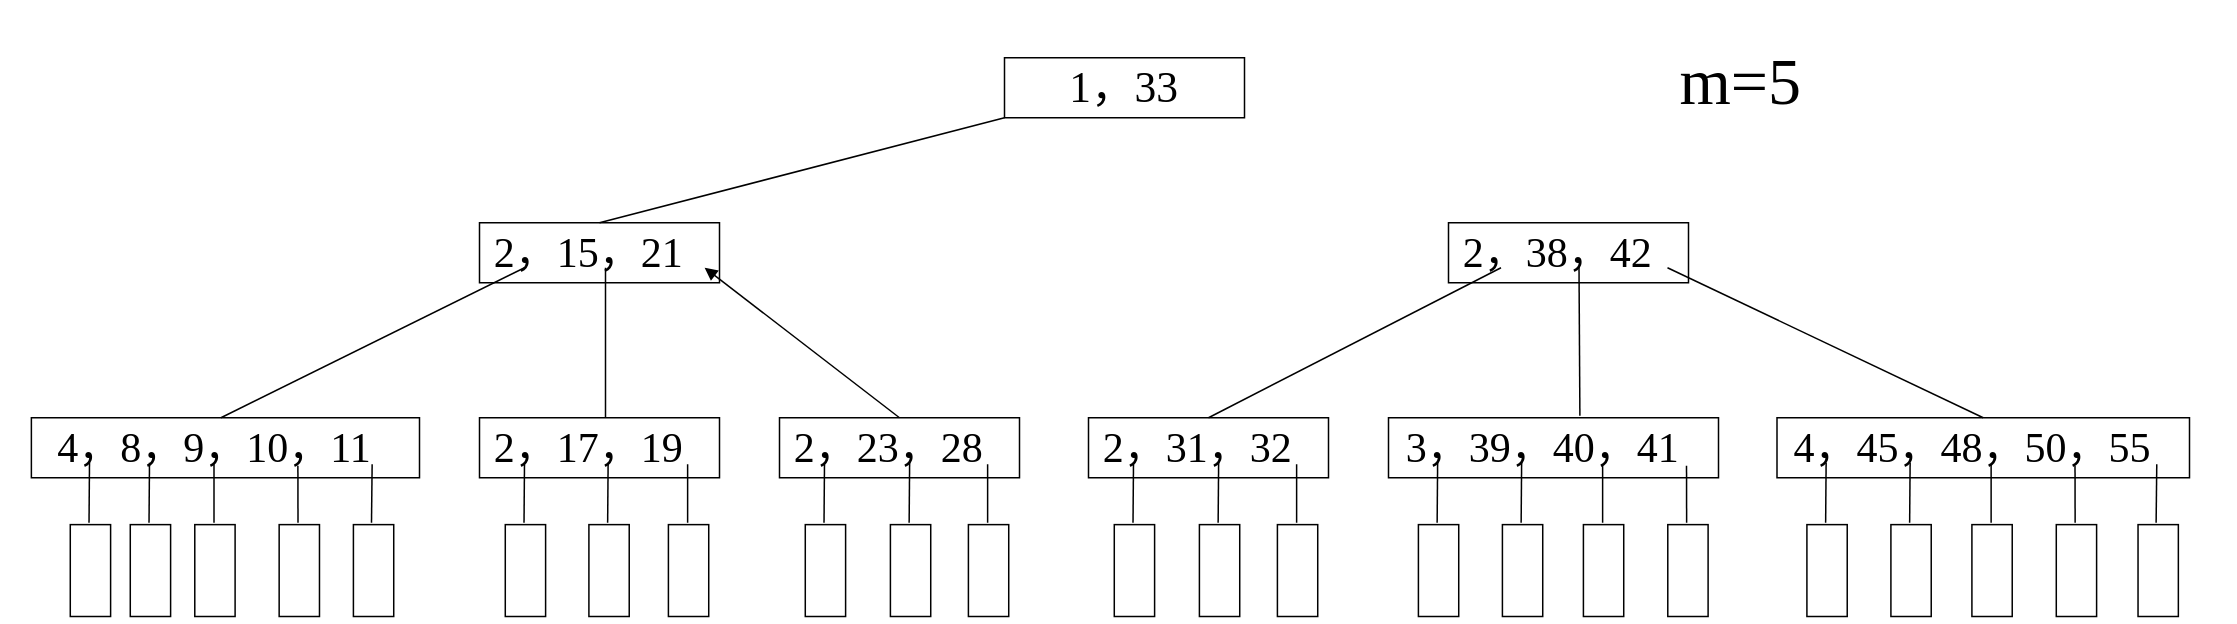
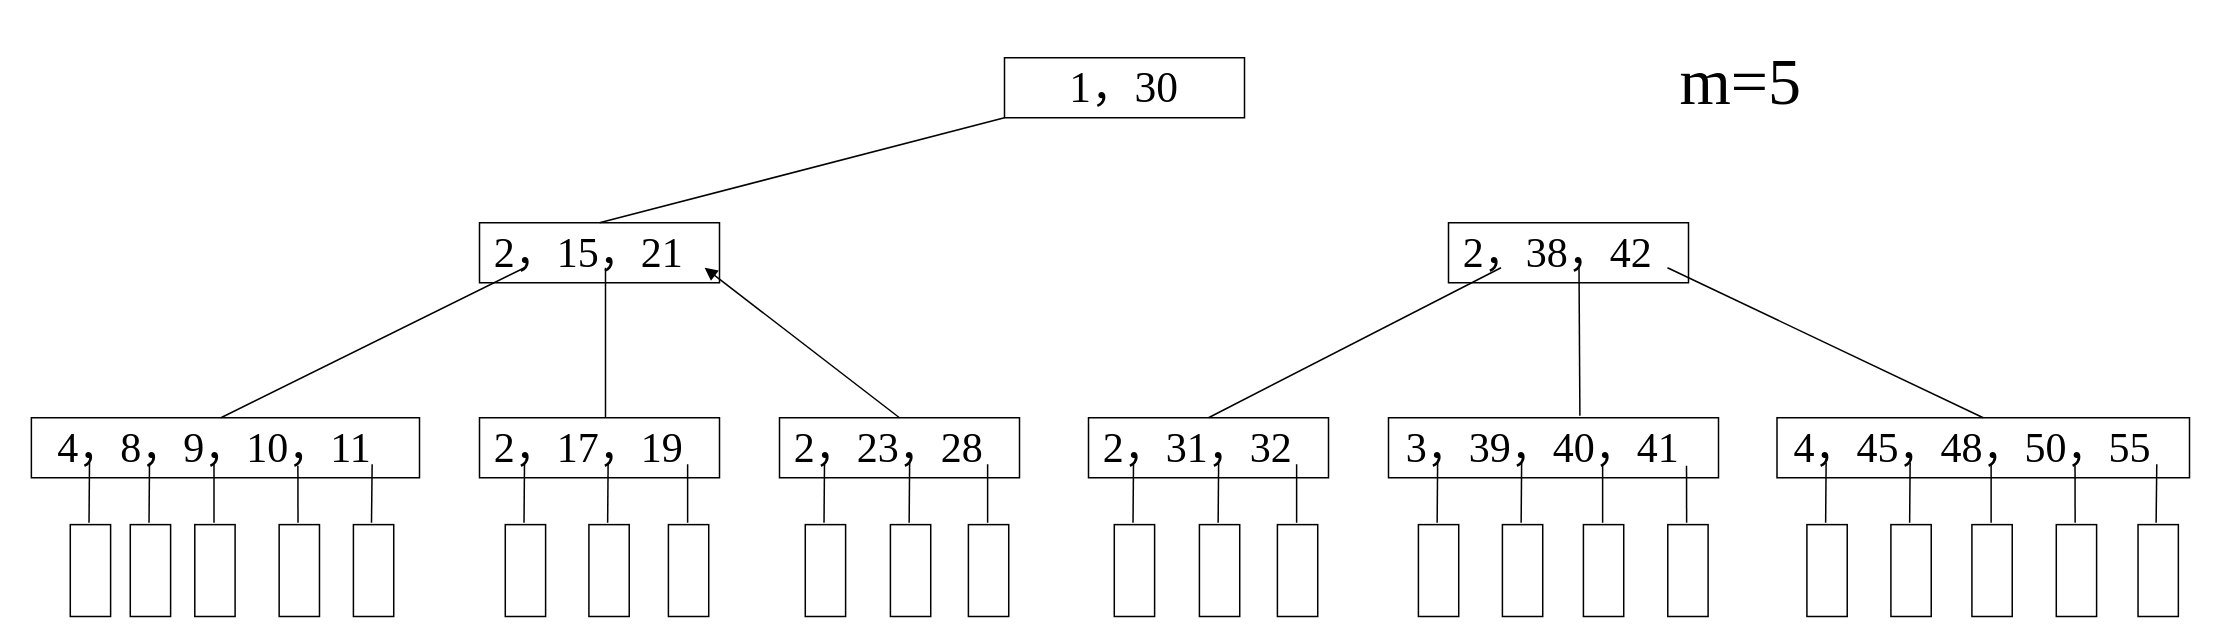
(1124, 88) -> (1124, 88)
